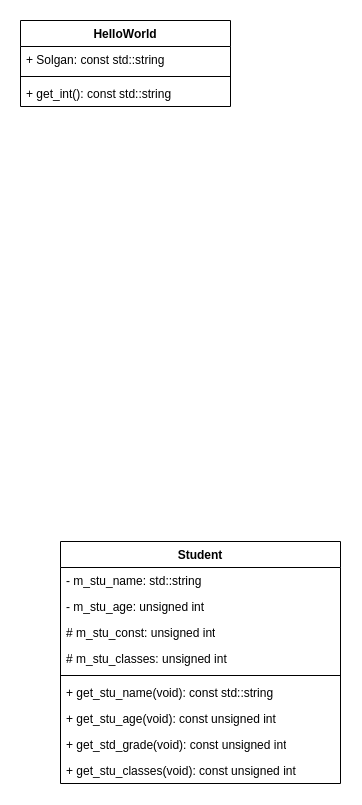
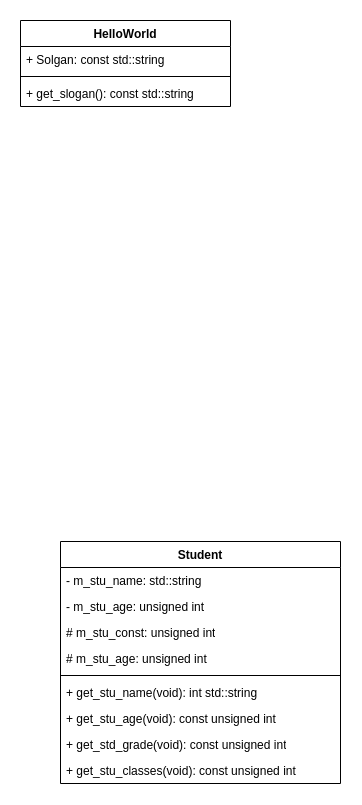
(115, 95) -> (125, 95)
(153, 660) -> (141, 660)
(185, 694) -> (177, 694)
